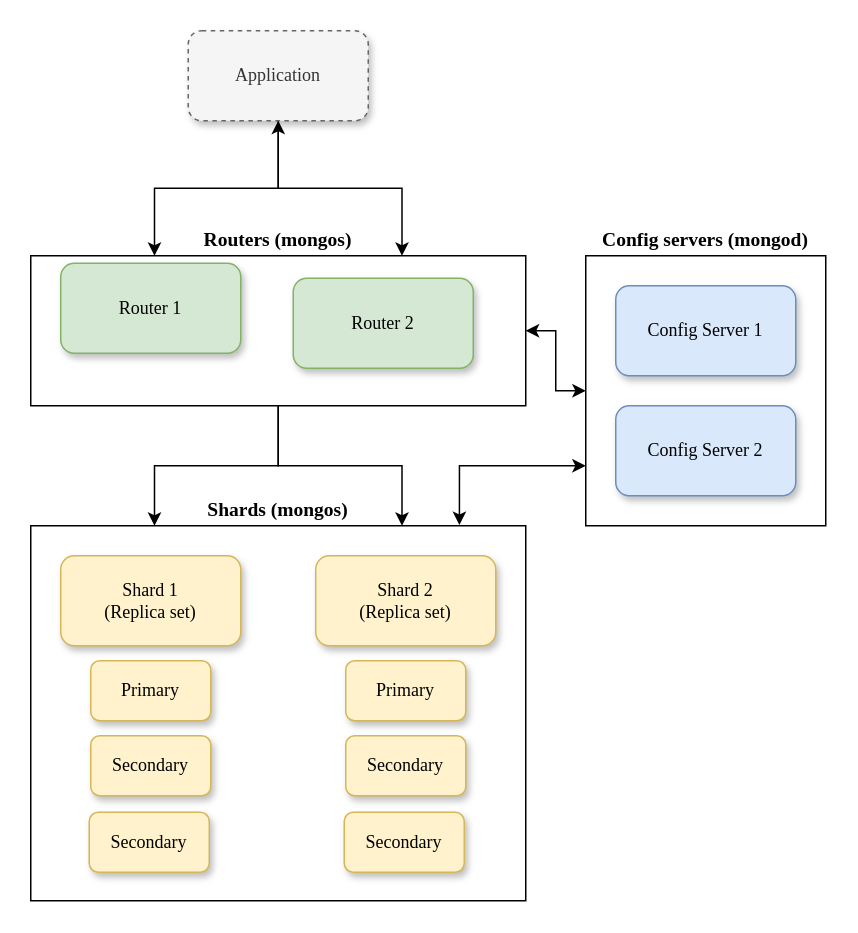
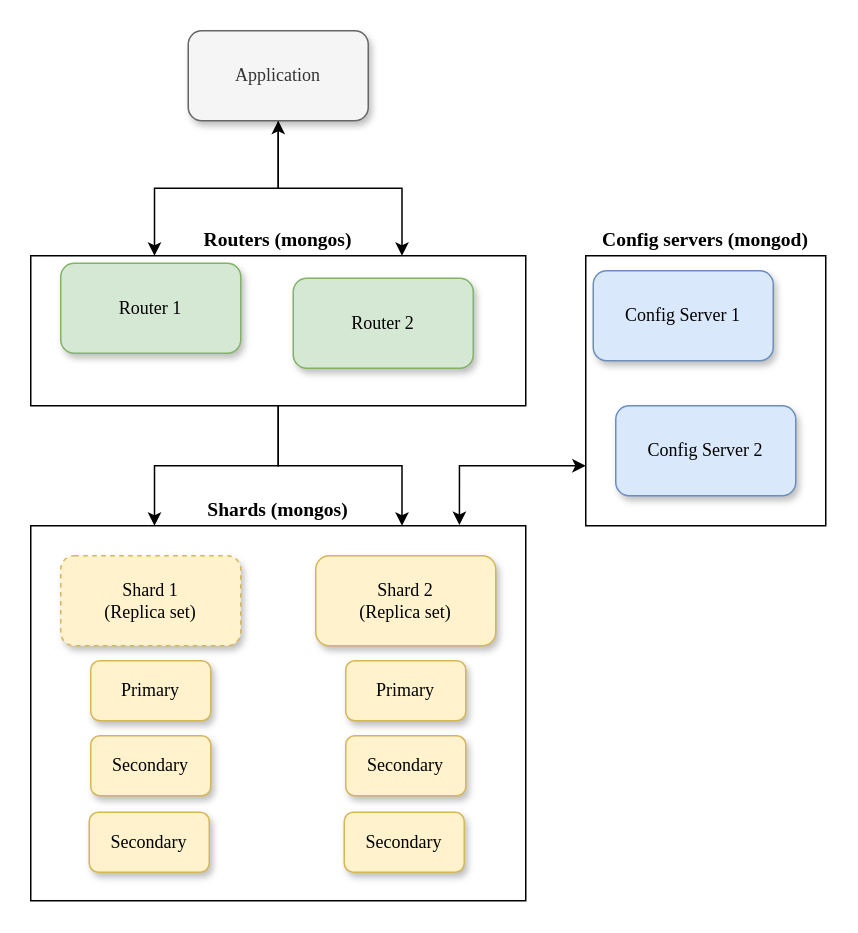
(278, 76) -> (278, 76)
(706, 331) -> (683, 316)
(556, 361) -> none
(151, 601) -> (151, 601)
